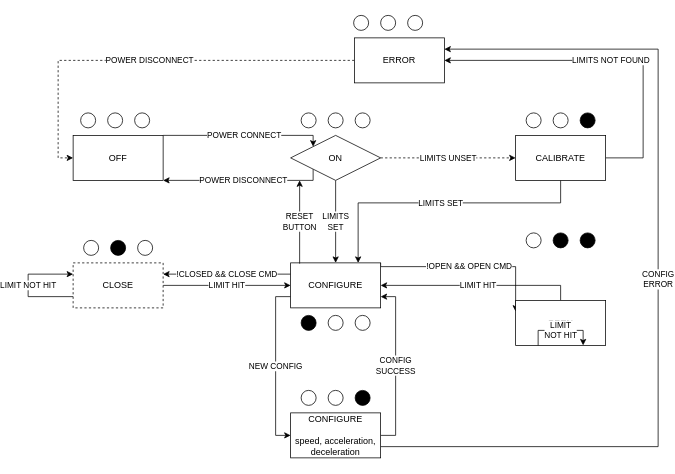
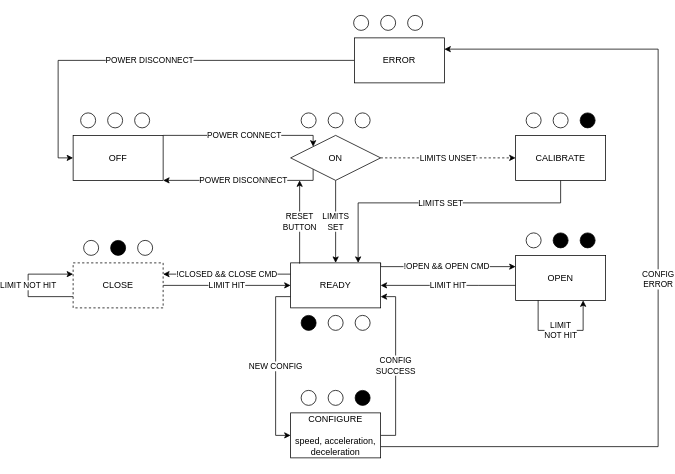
(273, 60) -> (273, 60)
(549, 60) -> none
(336, 285) -> (336, 285)
(561, 323) -> (561, 278)
